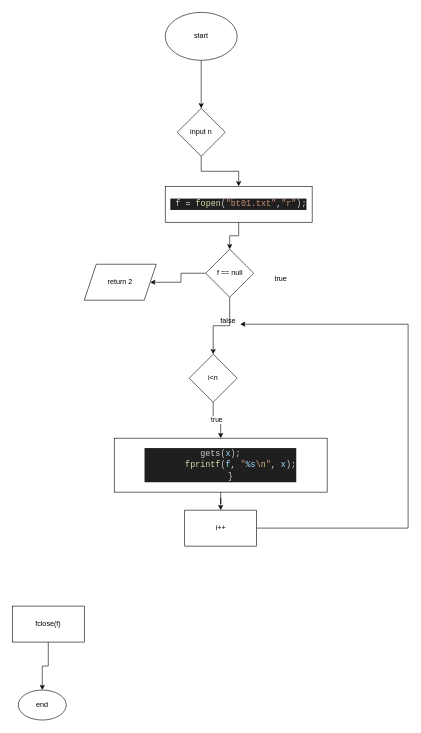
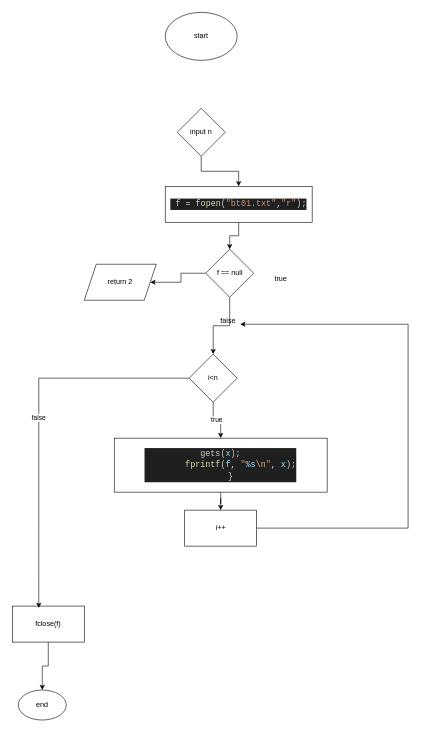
(201, 102) -> none
none -> (39, 417)
